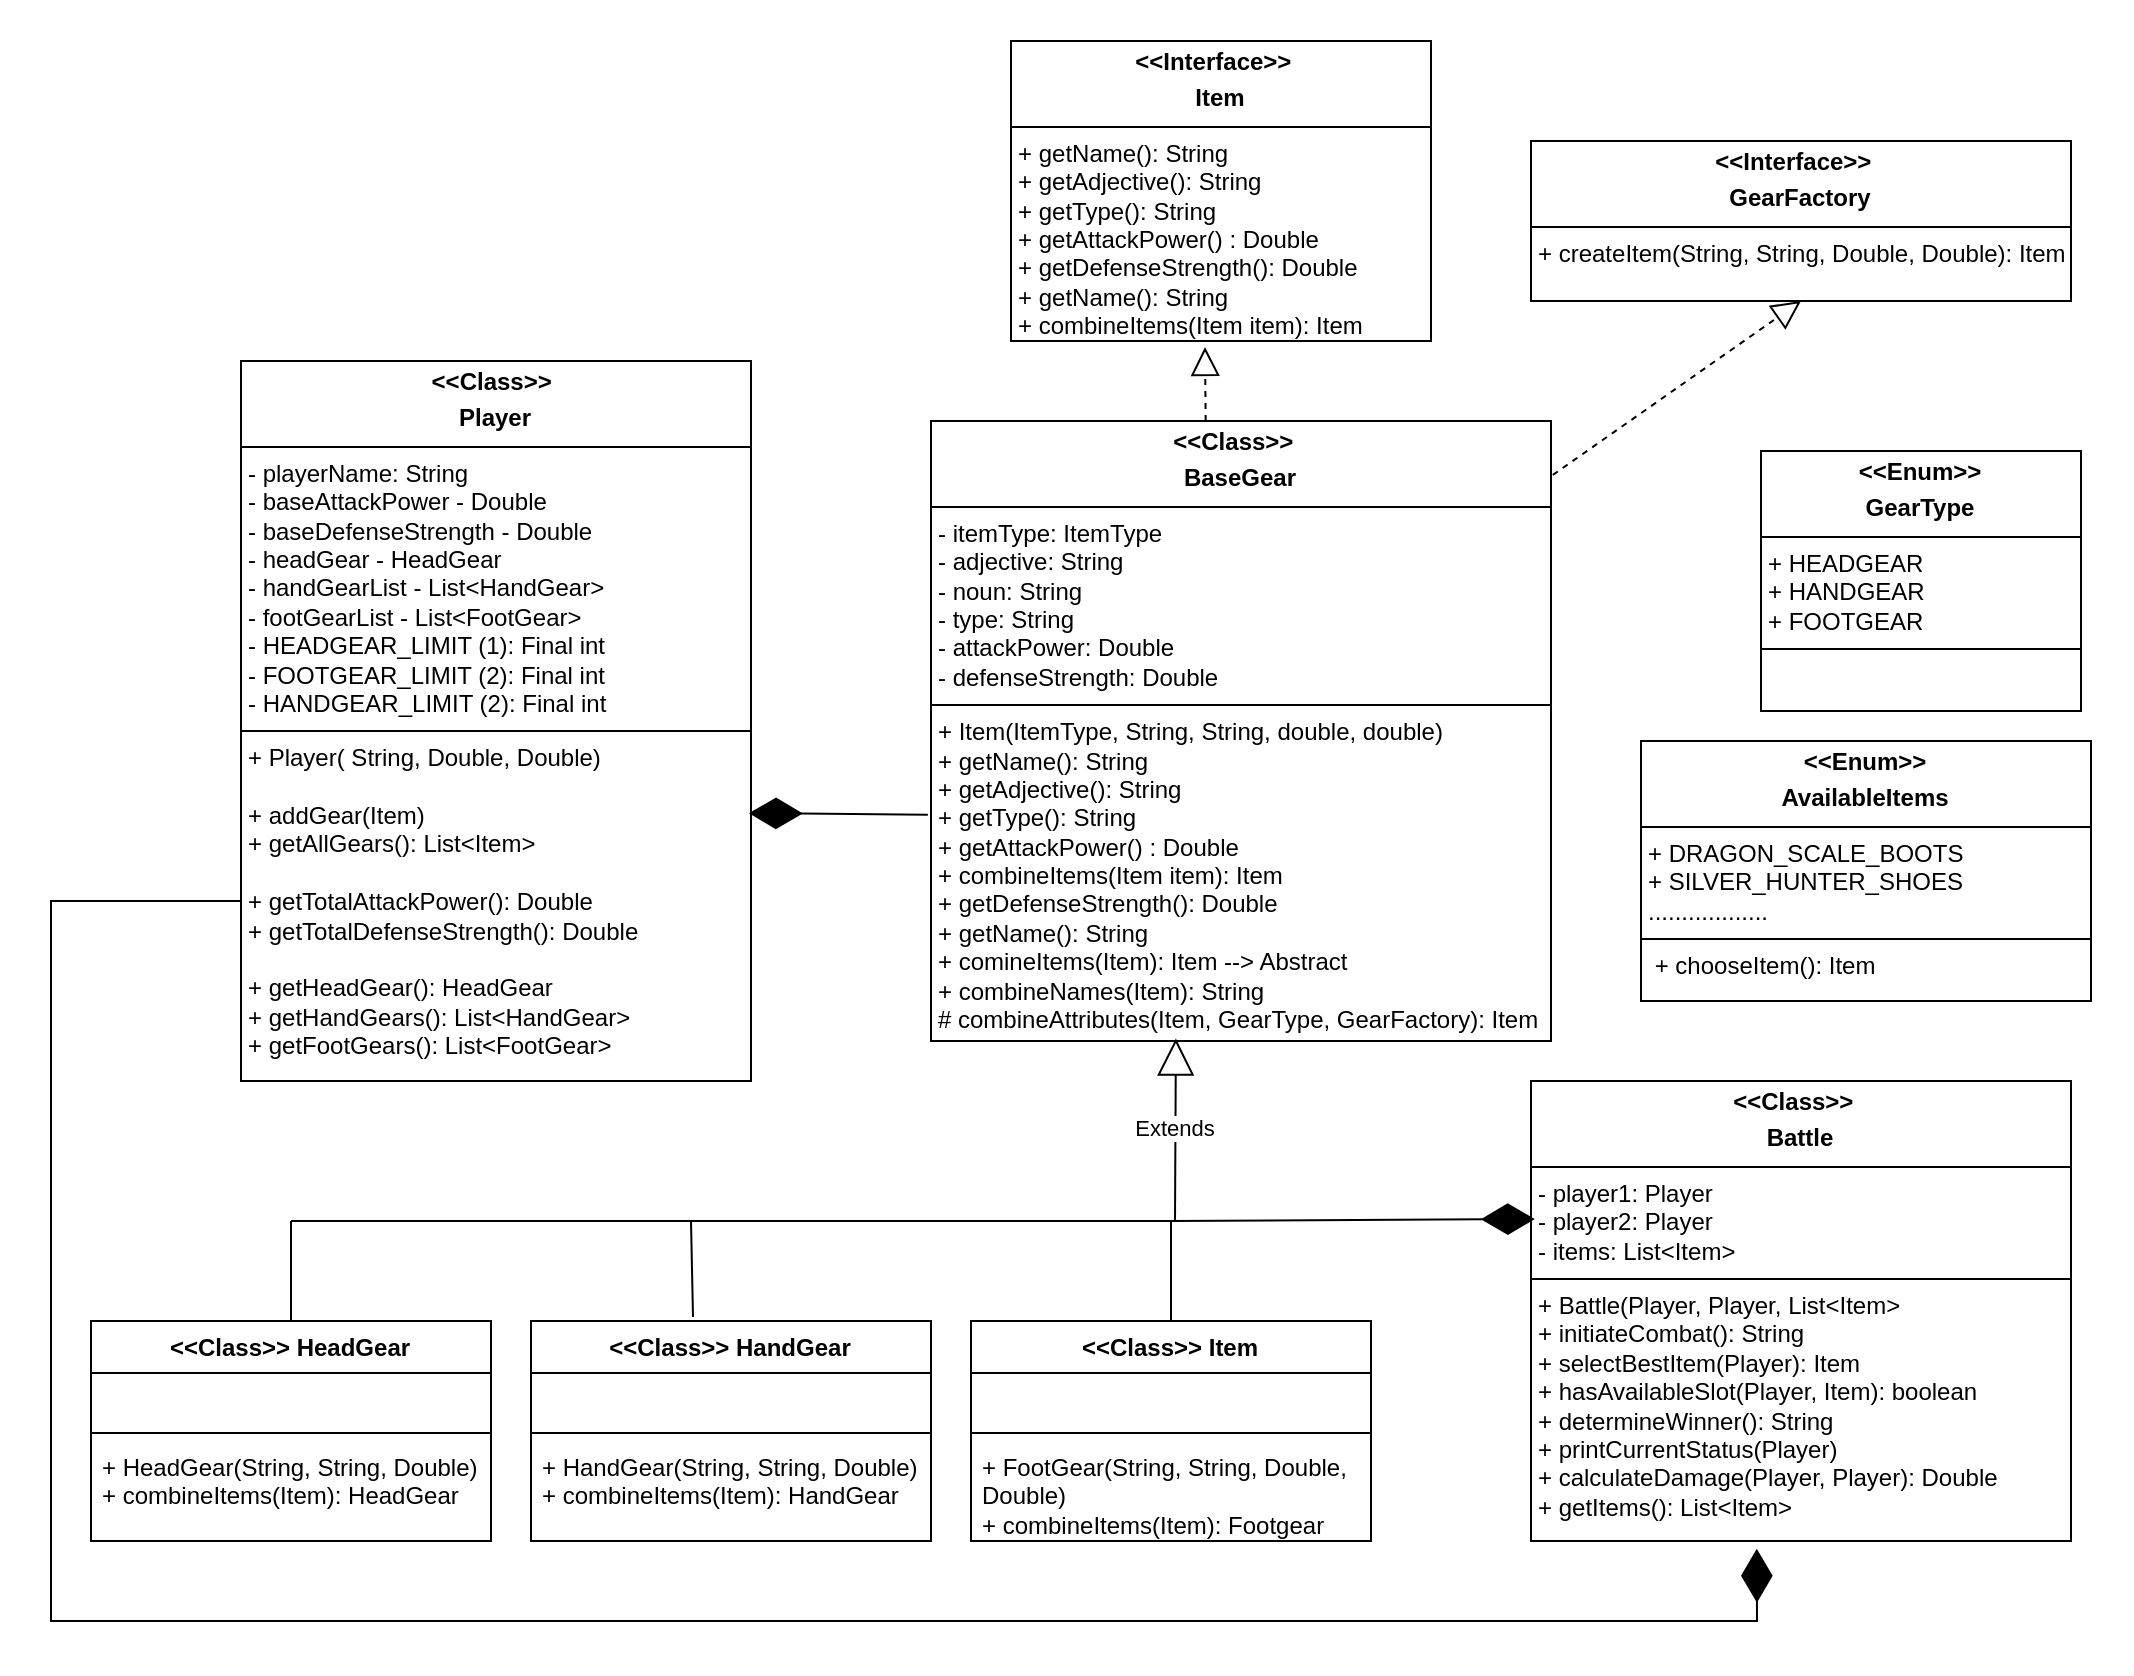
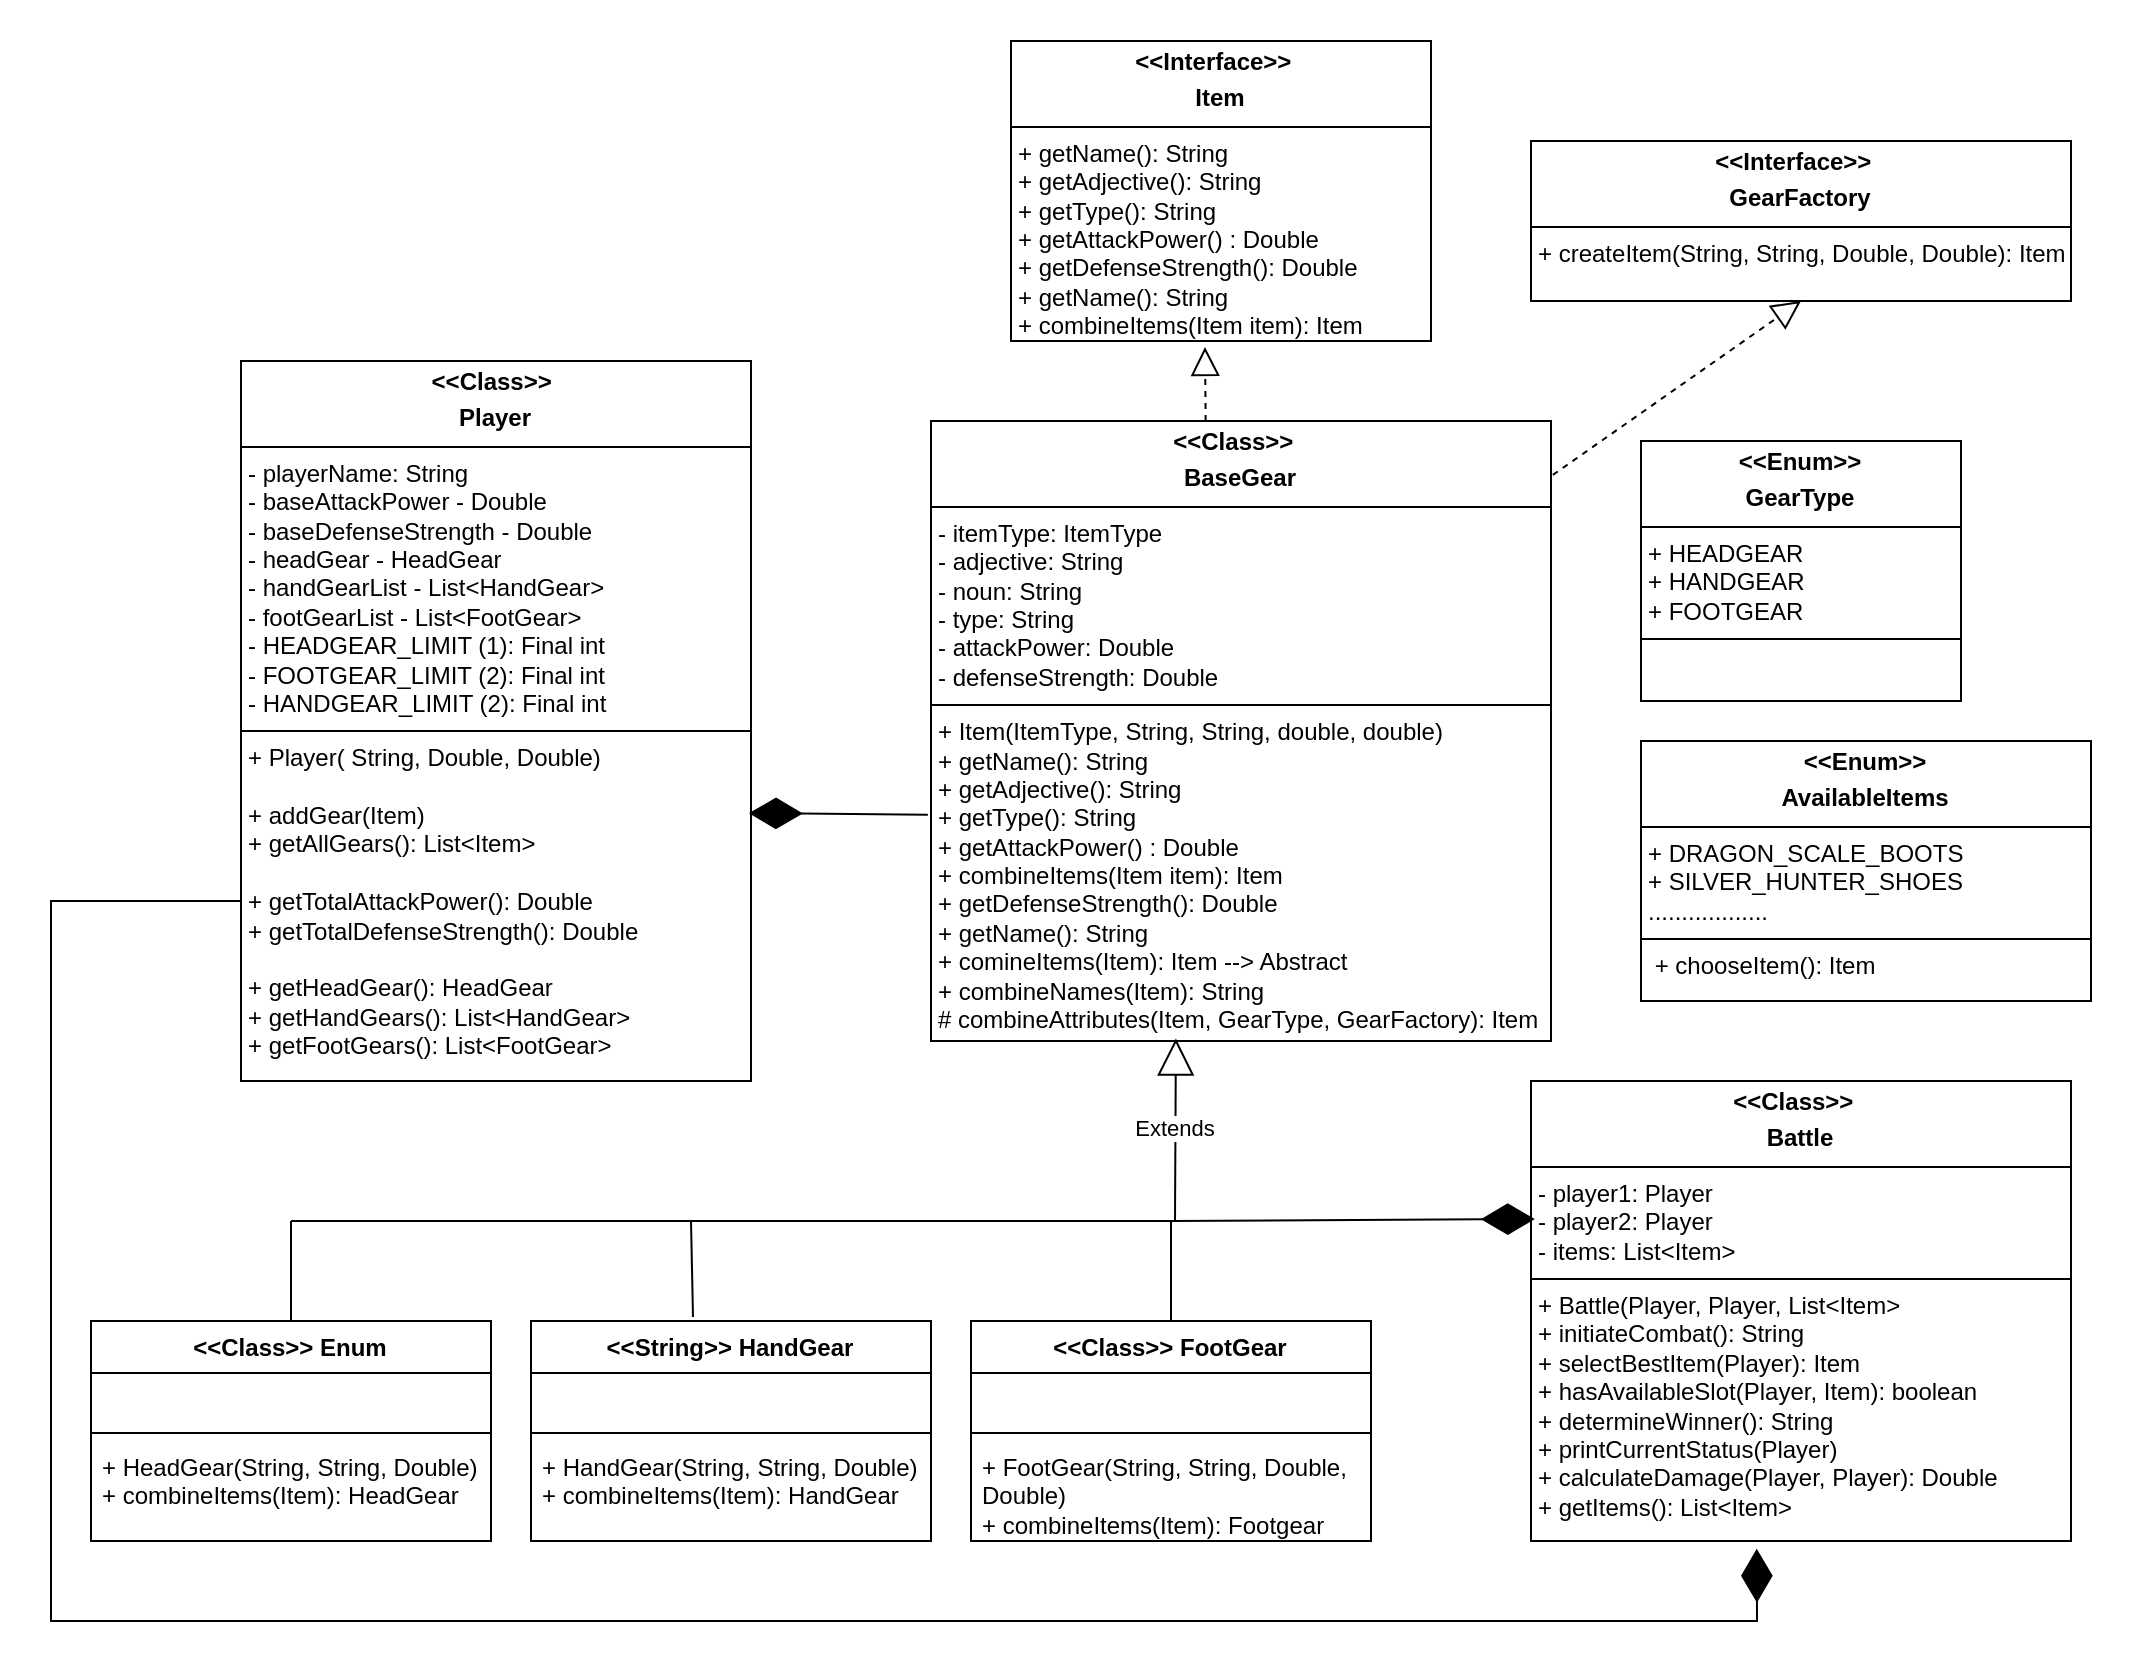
(1921, 581) -> (1801, 571)
(291, 1349) -> (291, 1349)
(731, 1349) -> (731, 1349)
(1171, 1349) -> (1171, 1349)
